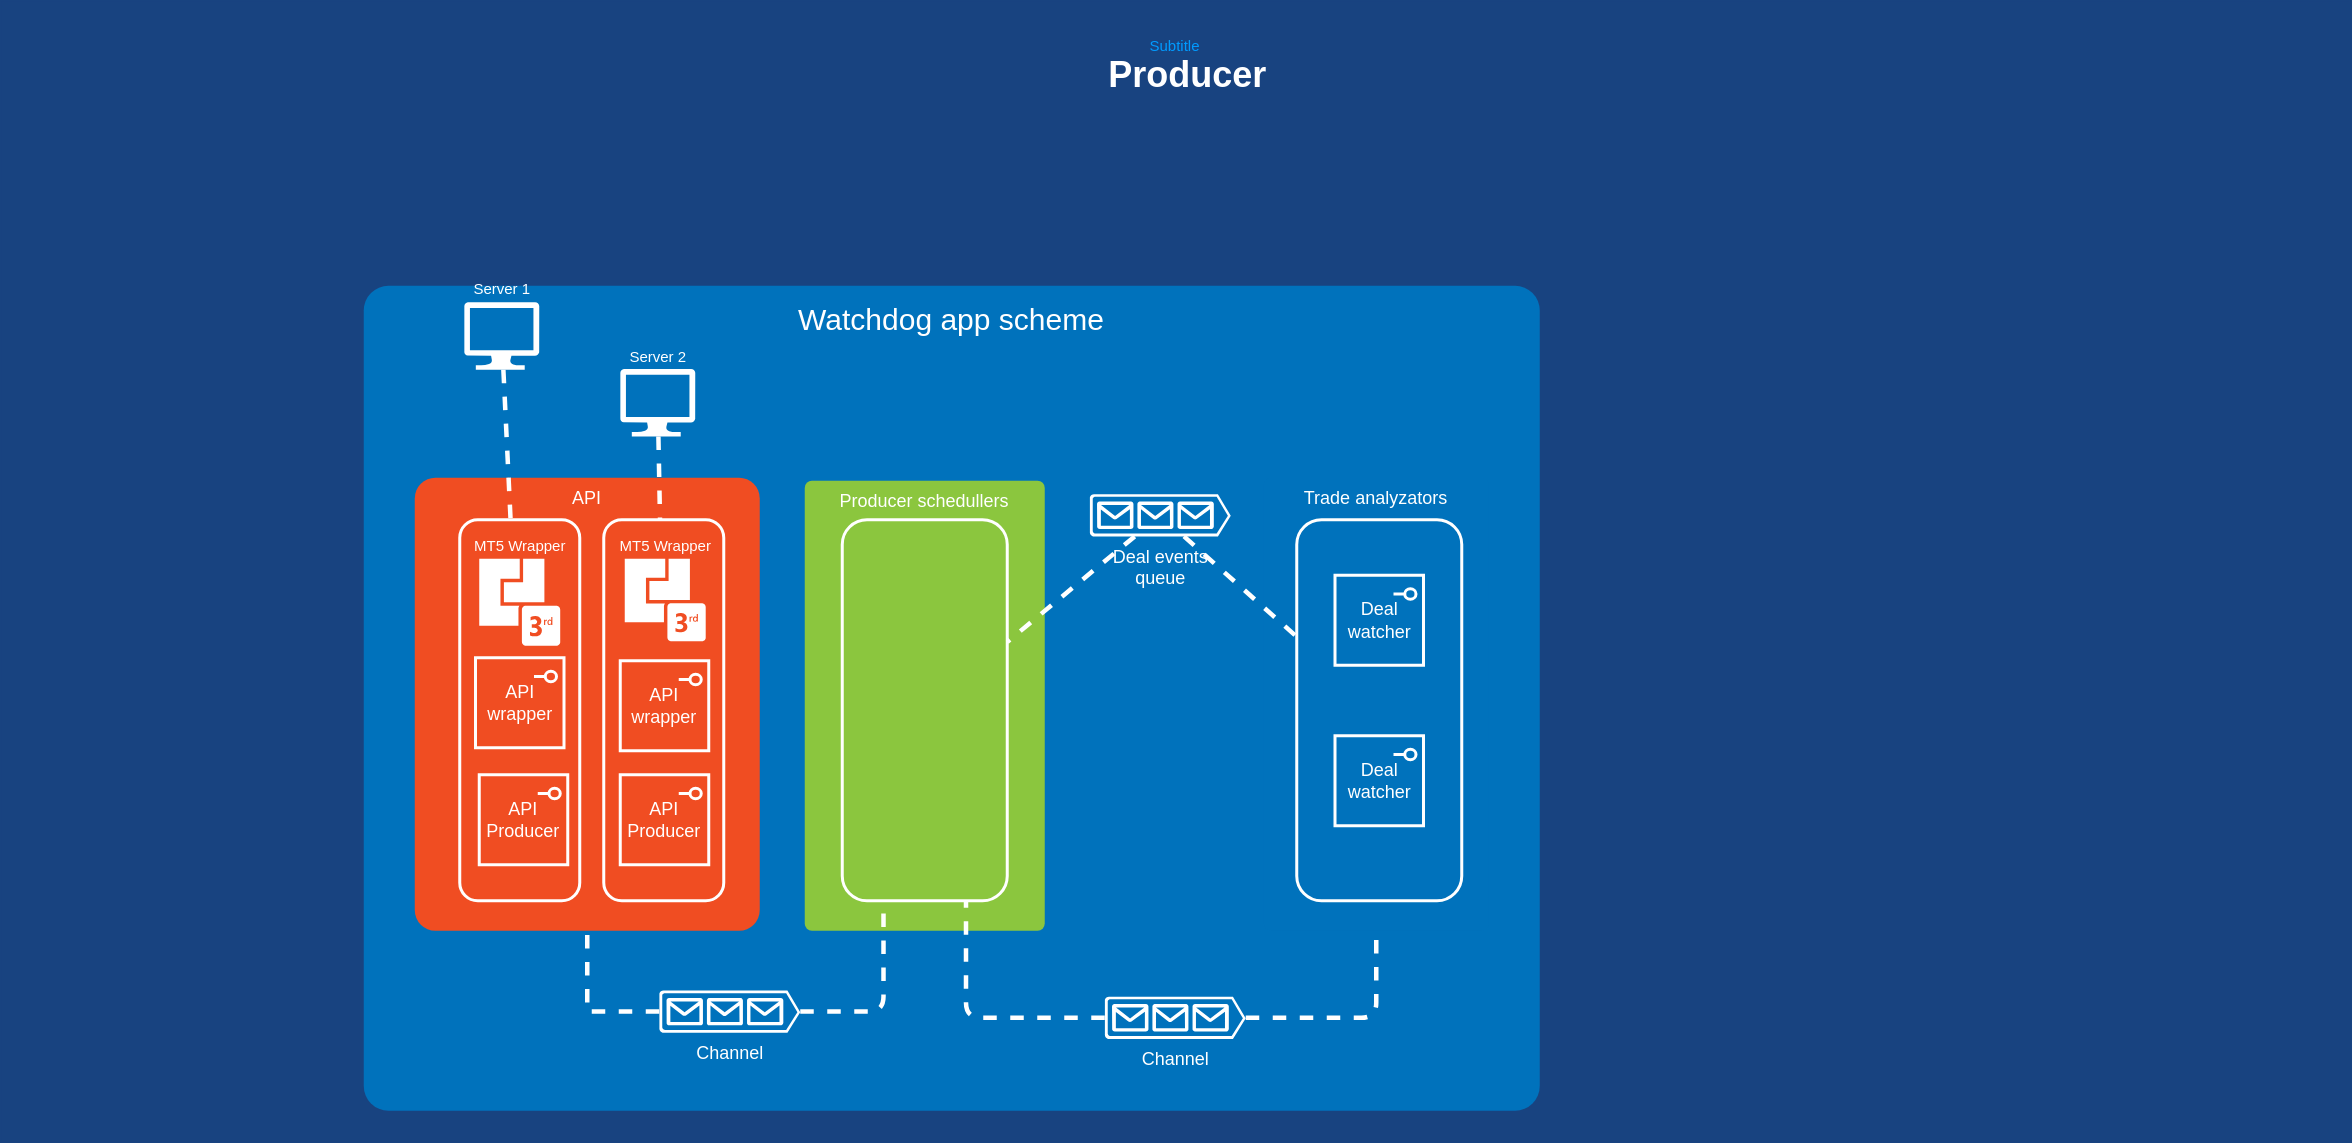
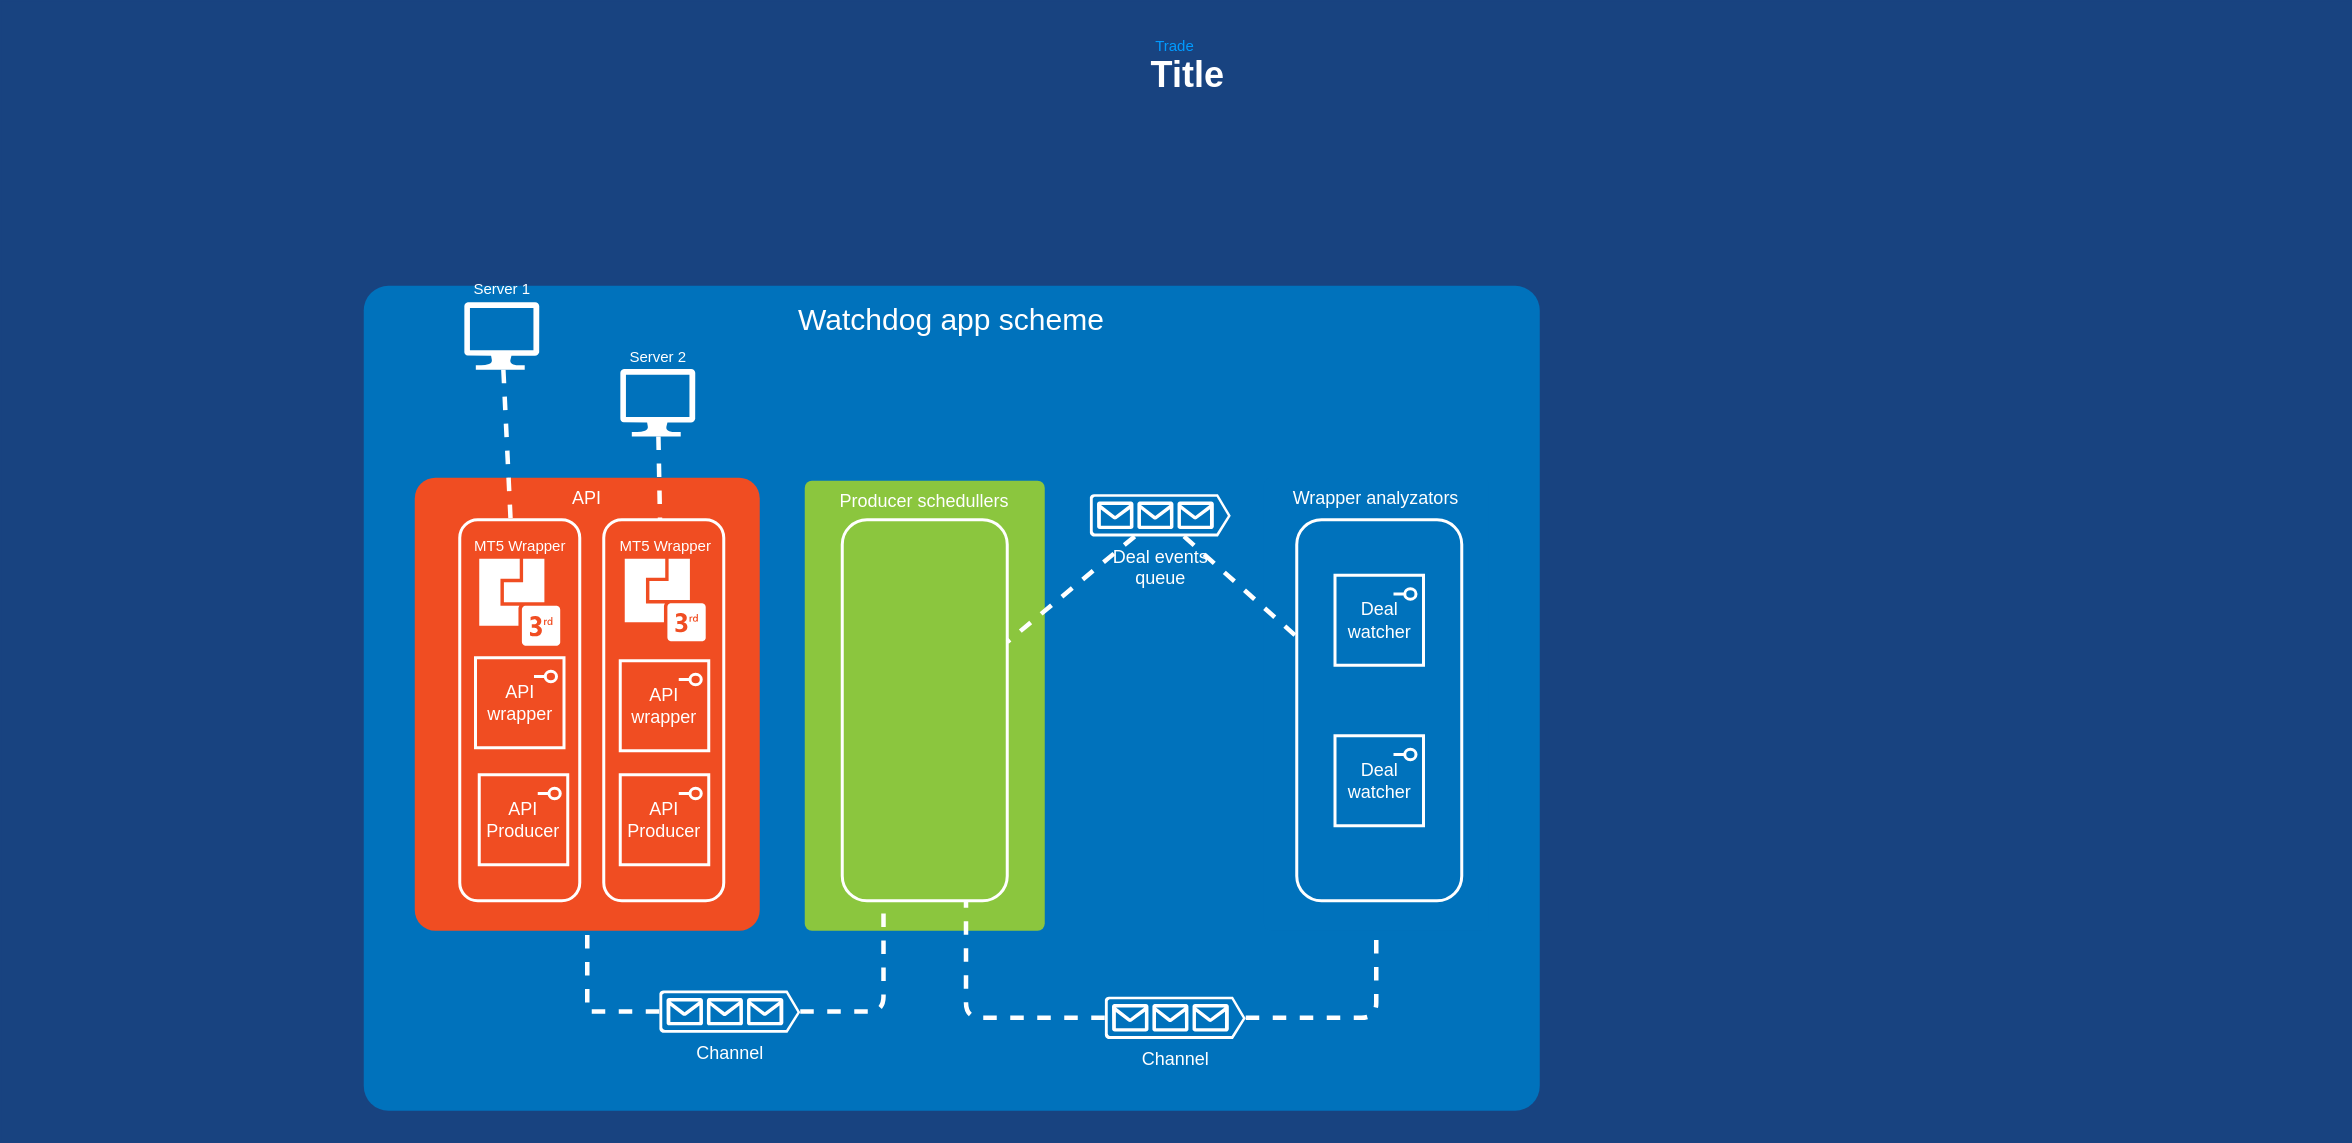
(1175, 46) -> (1175, 46)
(1188, 76) -> (1188, 76)
(1376, 499) -> (1376, 499)
